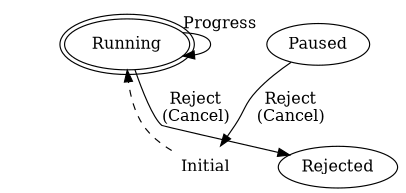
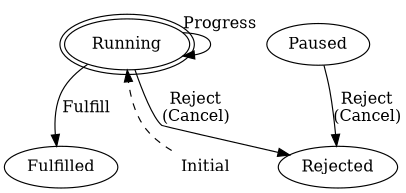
(254, 94) -> (331, 100)
none -> (61, 167)
